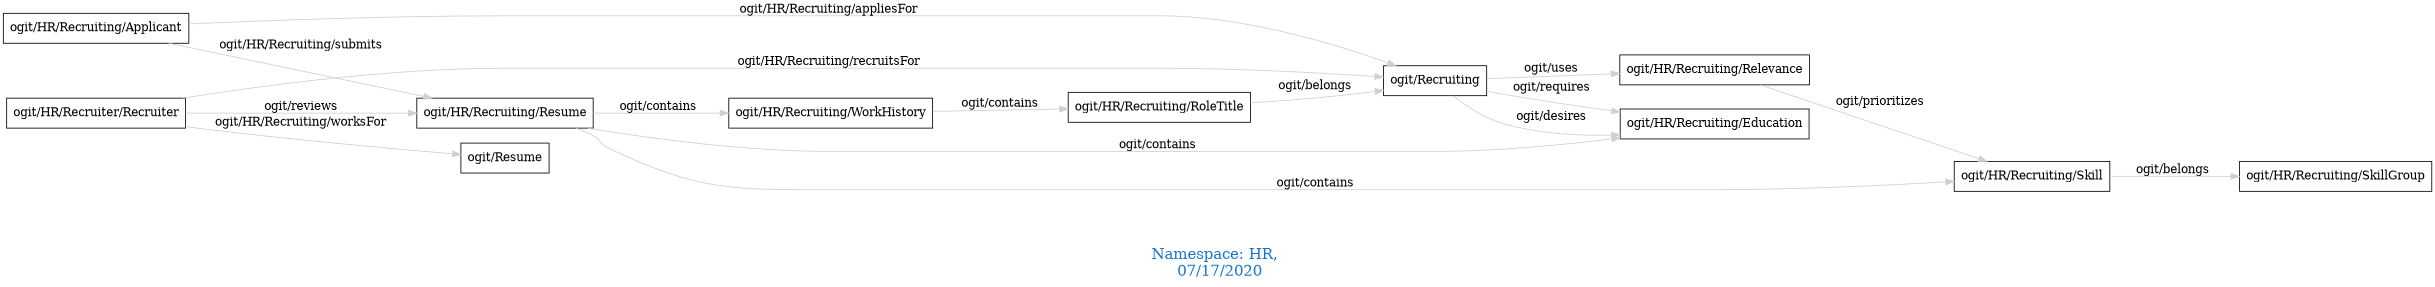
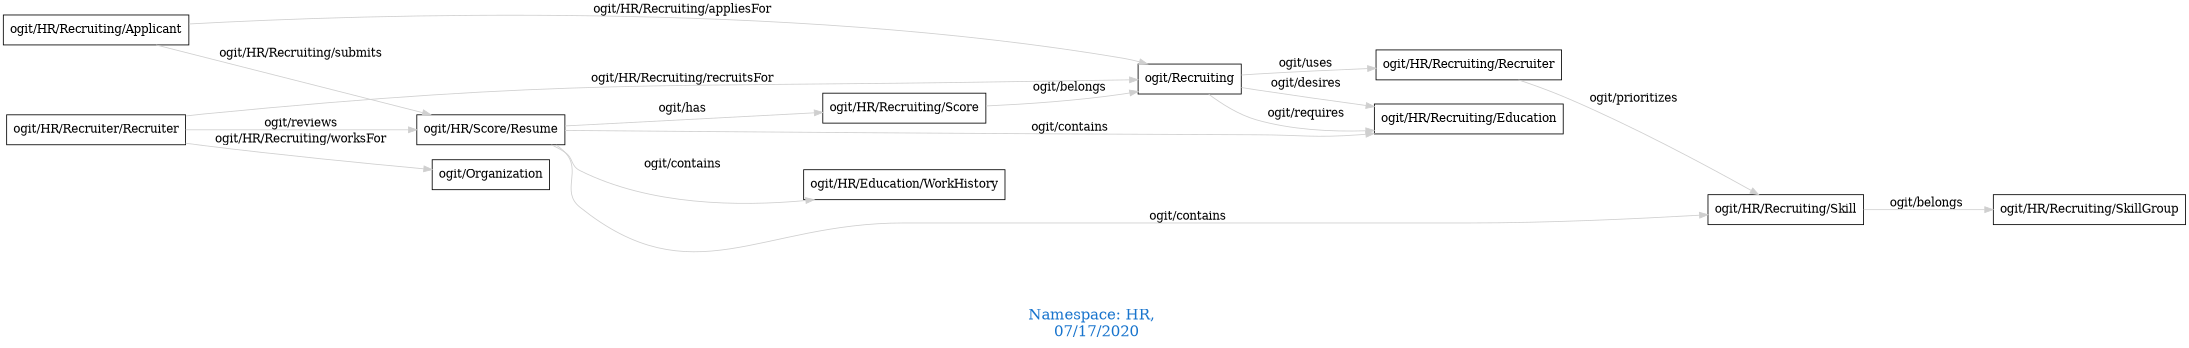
(1715, 70) -> (1469, 65)
(1159, 107) -> none
none -> (904, 108)
(505, 113) -> (491, 130)
(831, 113) -> (904, 185)
(505, 158) -> (491, 175)
